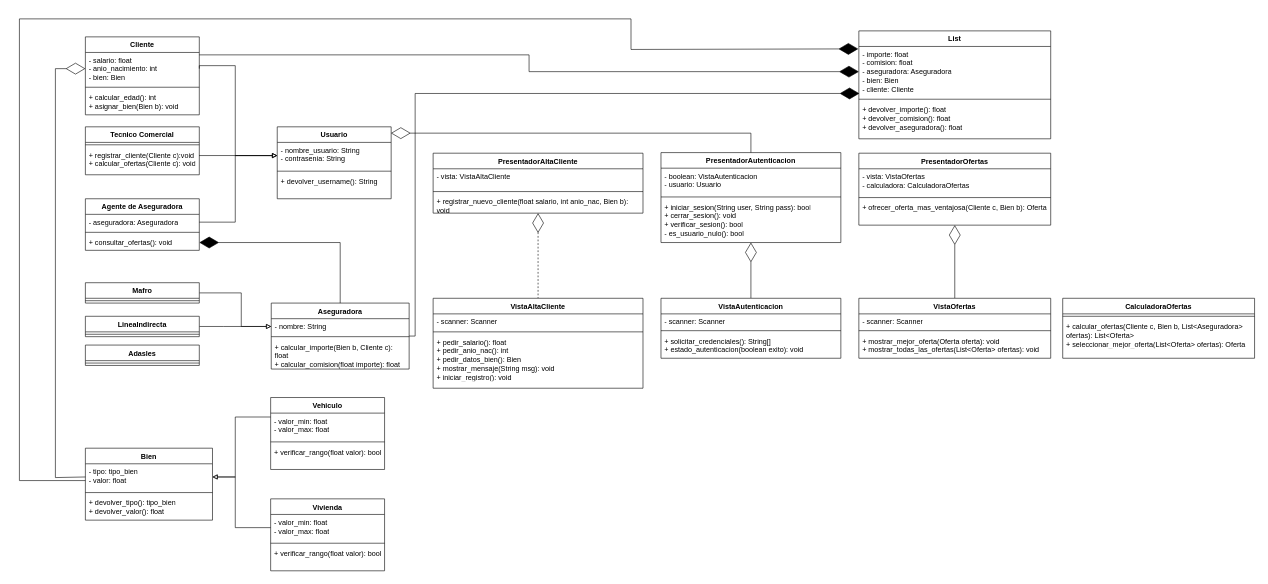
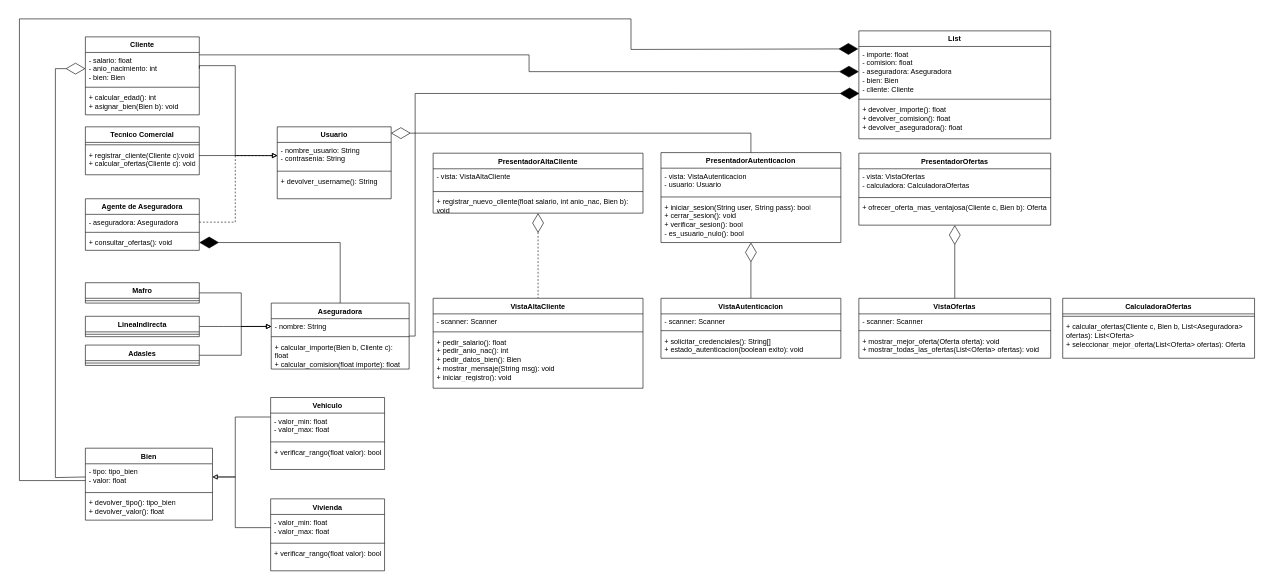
(716, 181) -> (712, 181)
(235, 207) -> (235, 207)
none -> (233, 356)
